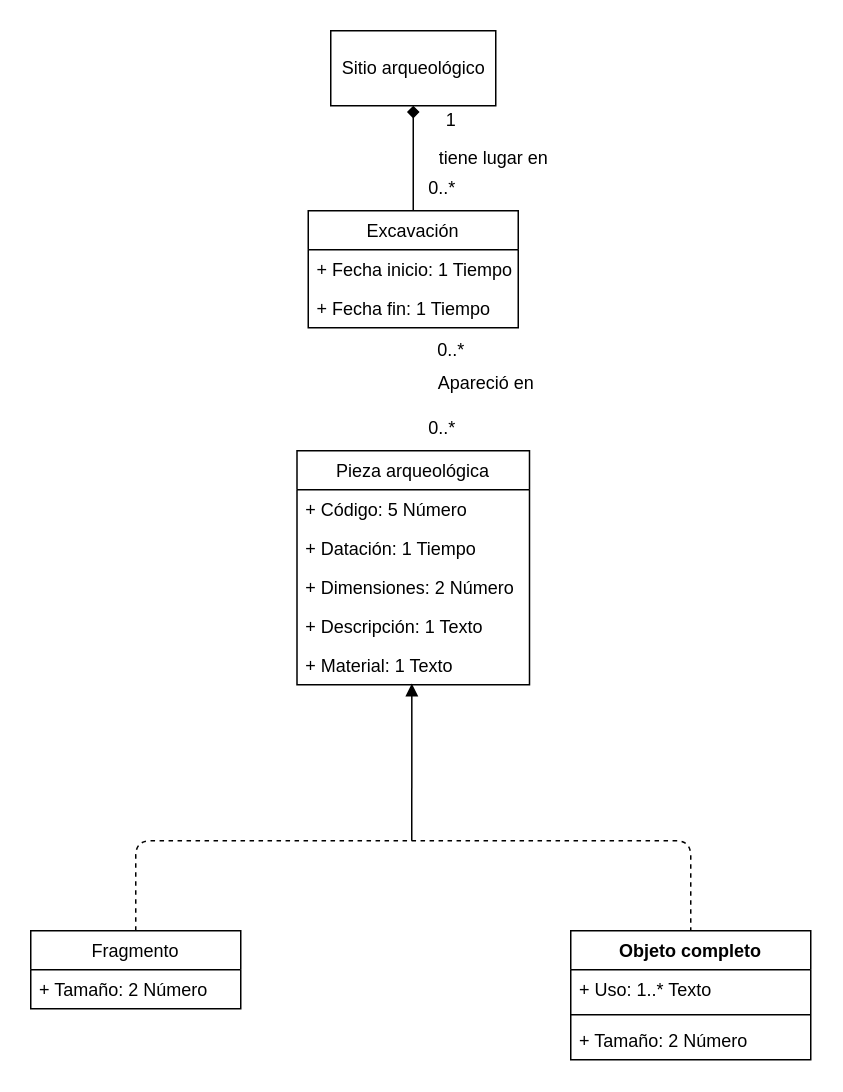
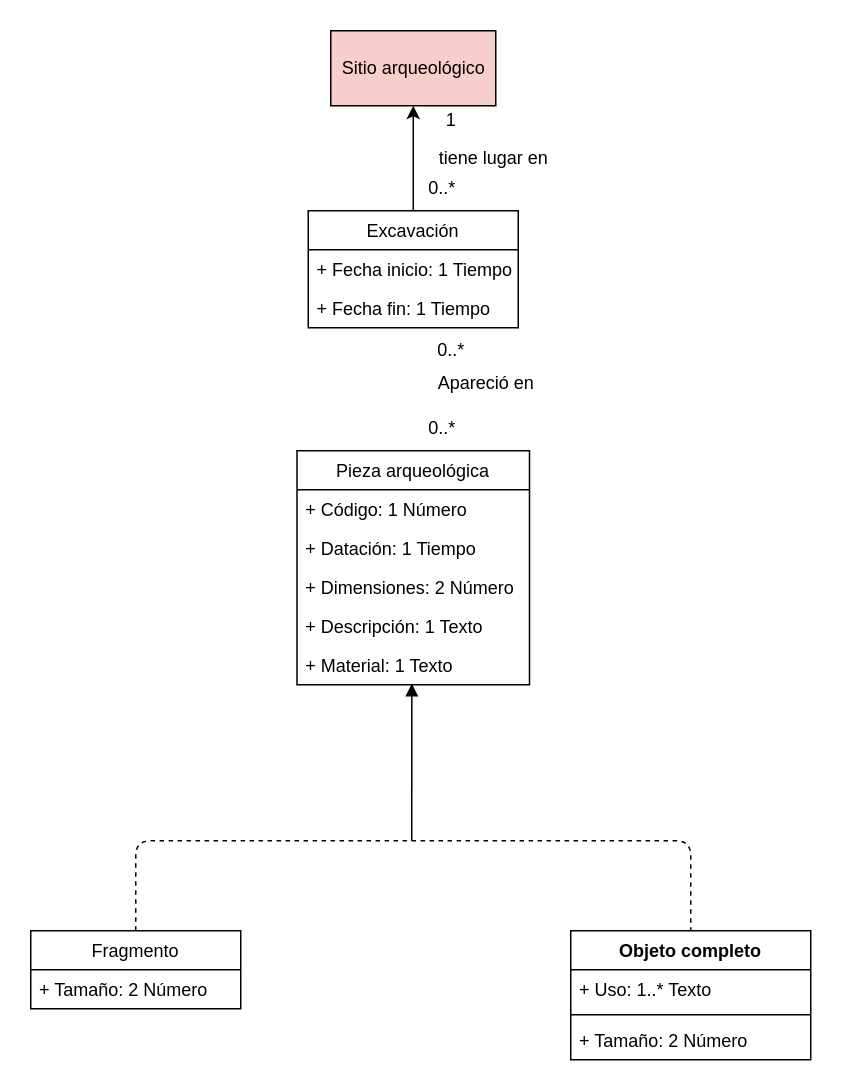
(413, 68) -> (413, 68)
(413, 118) -> (413, 117)
(384, 510) -> (384, 510)
